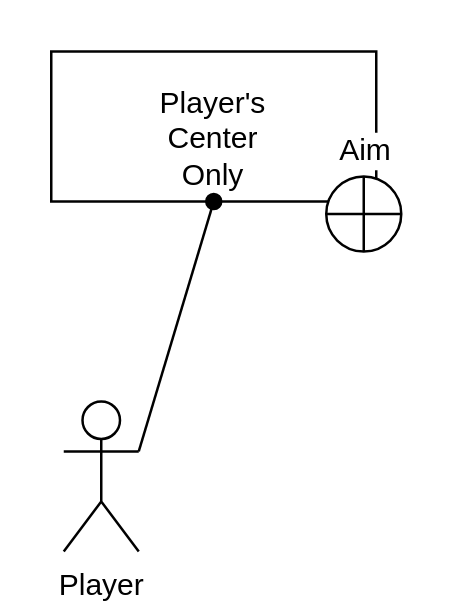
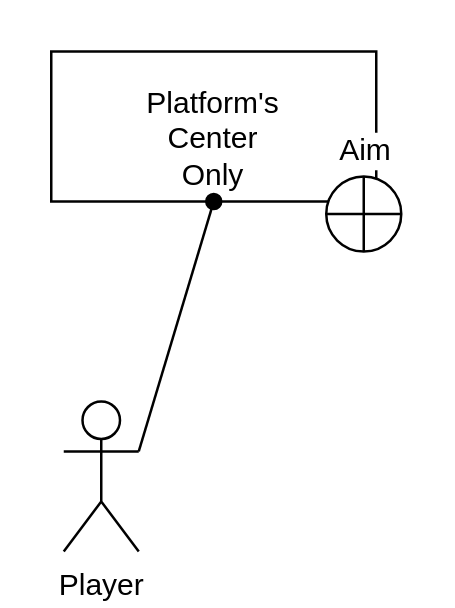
(214, 139) -> (214, 139)
